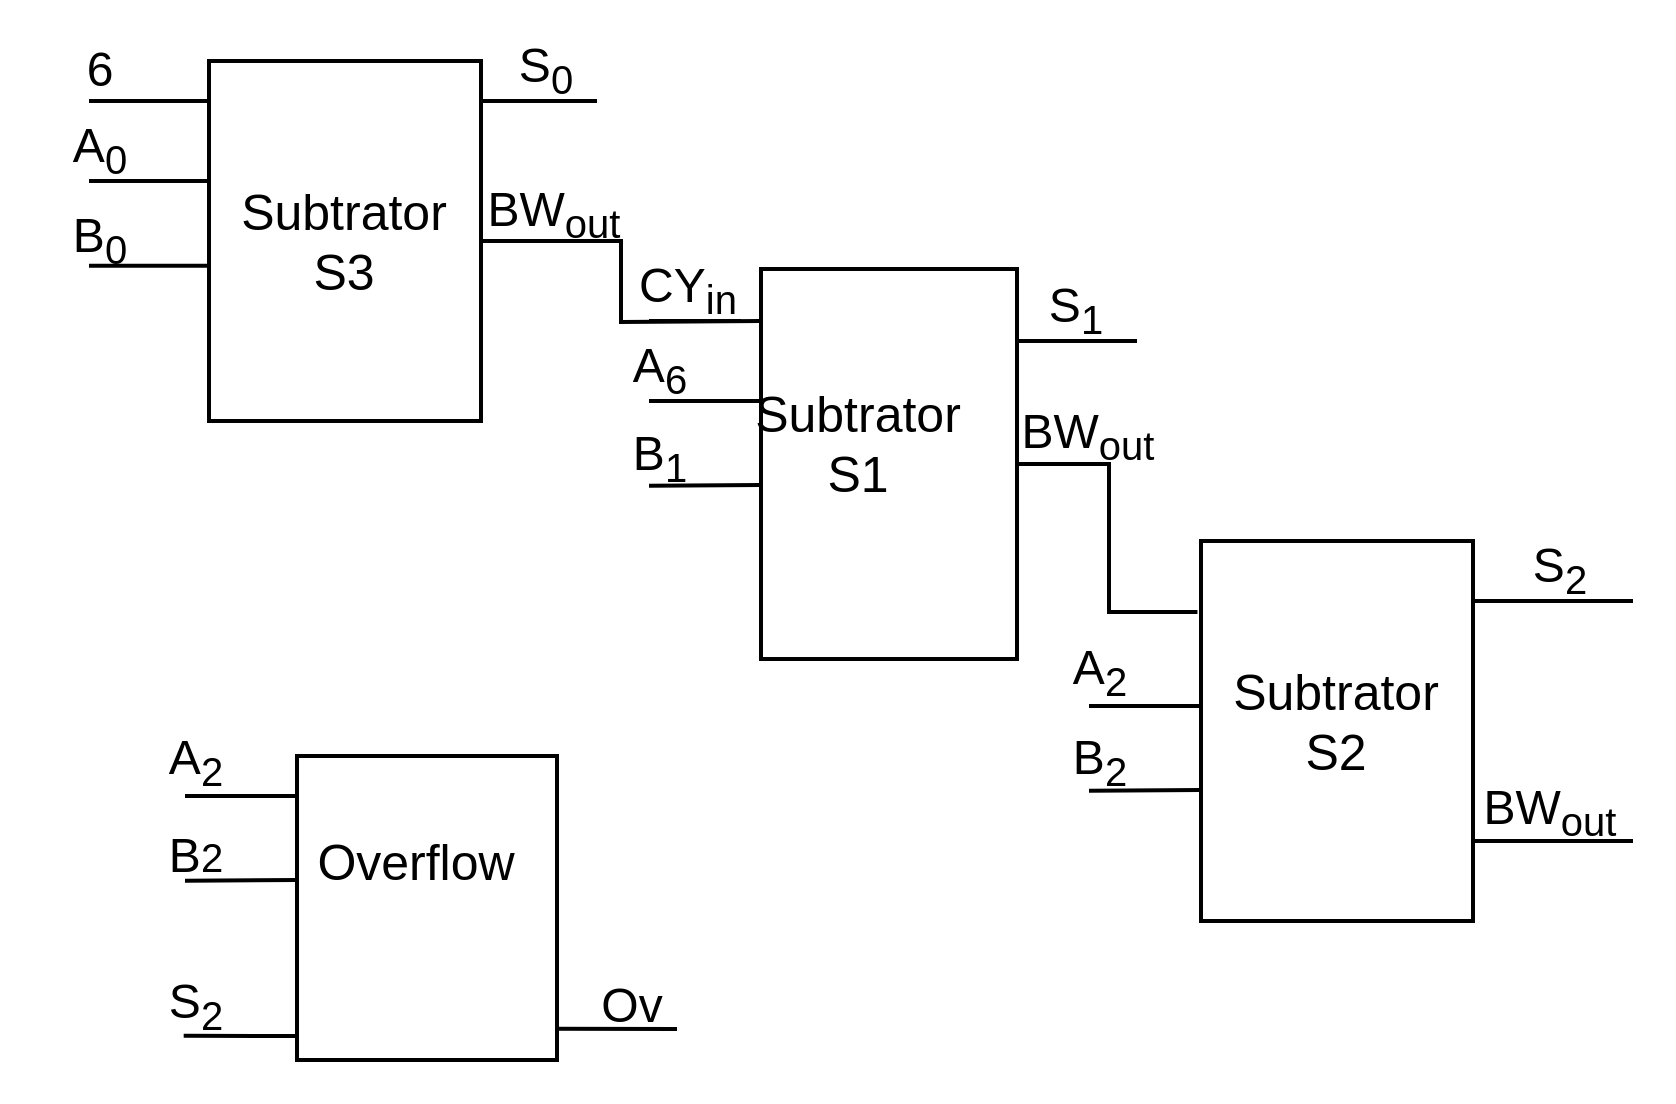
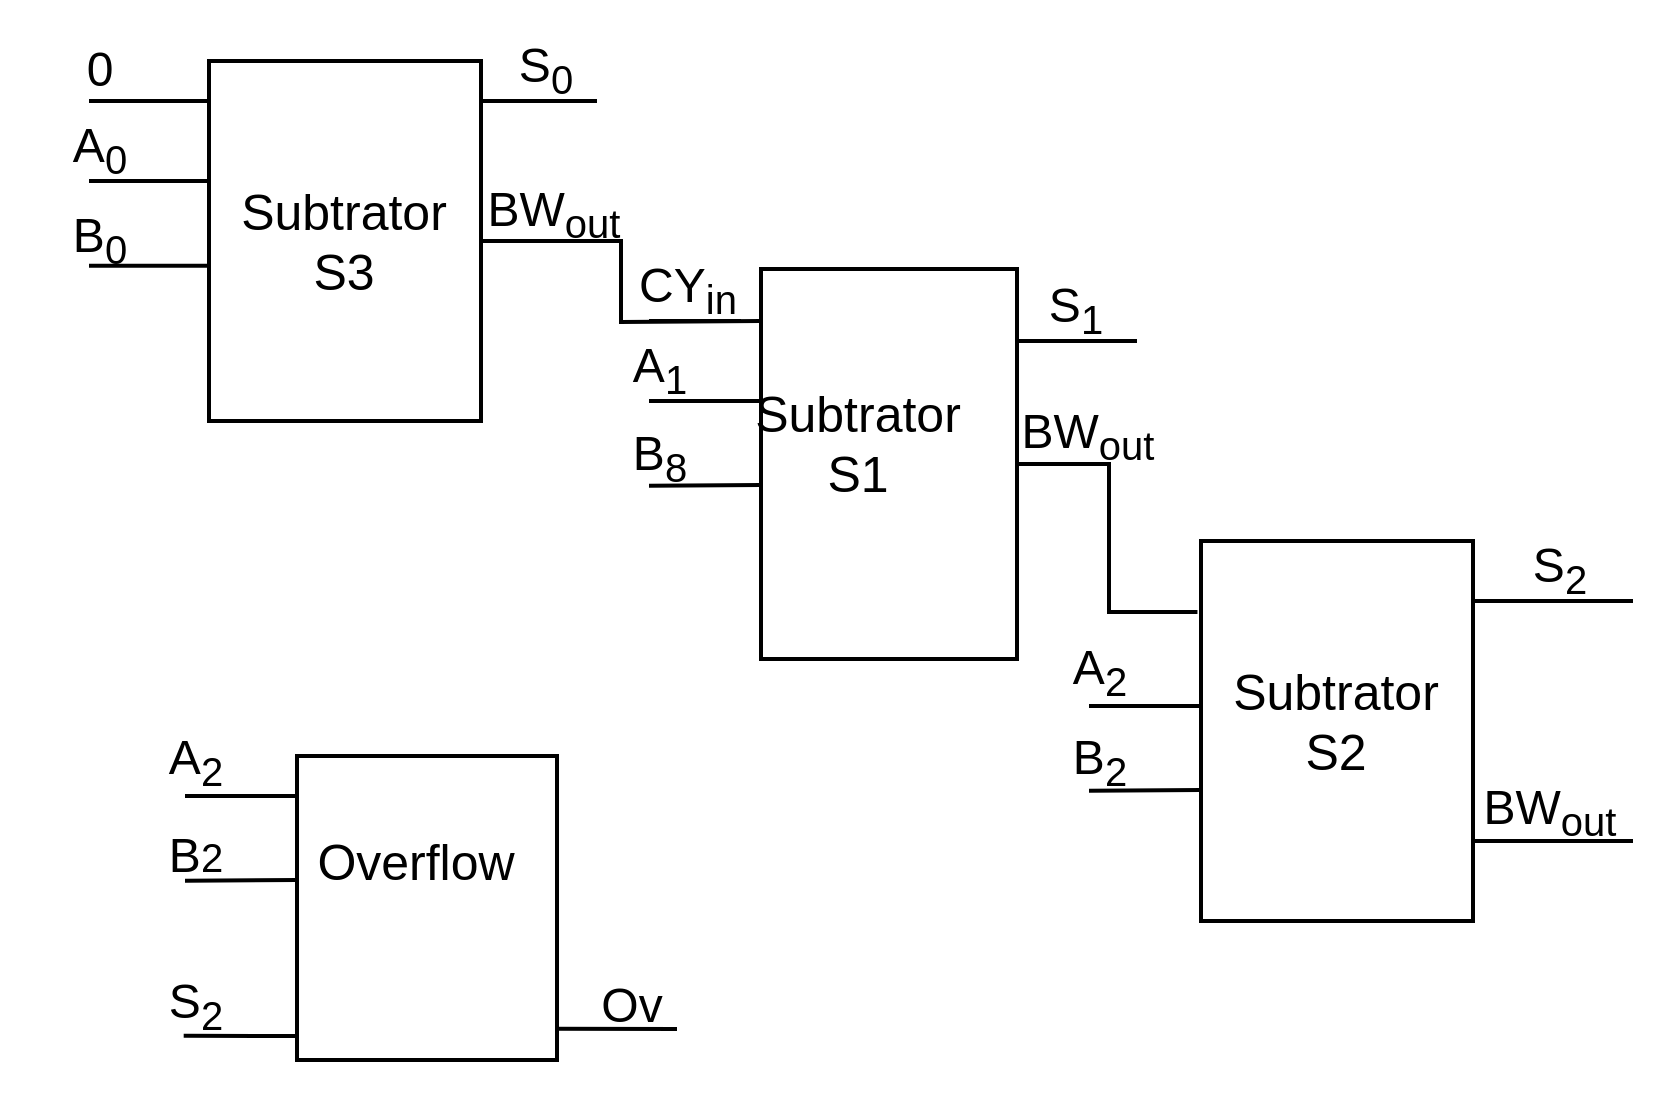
(101, 71) -> (101, 71)
(661, 371) -> (661, 371)
(661, 459) -> (661, 459)
